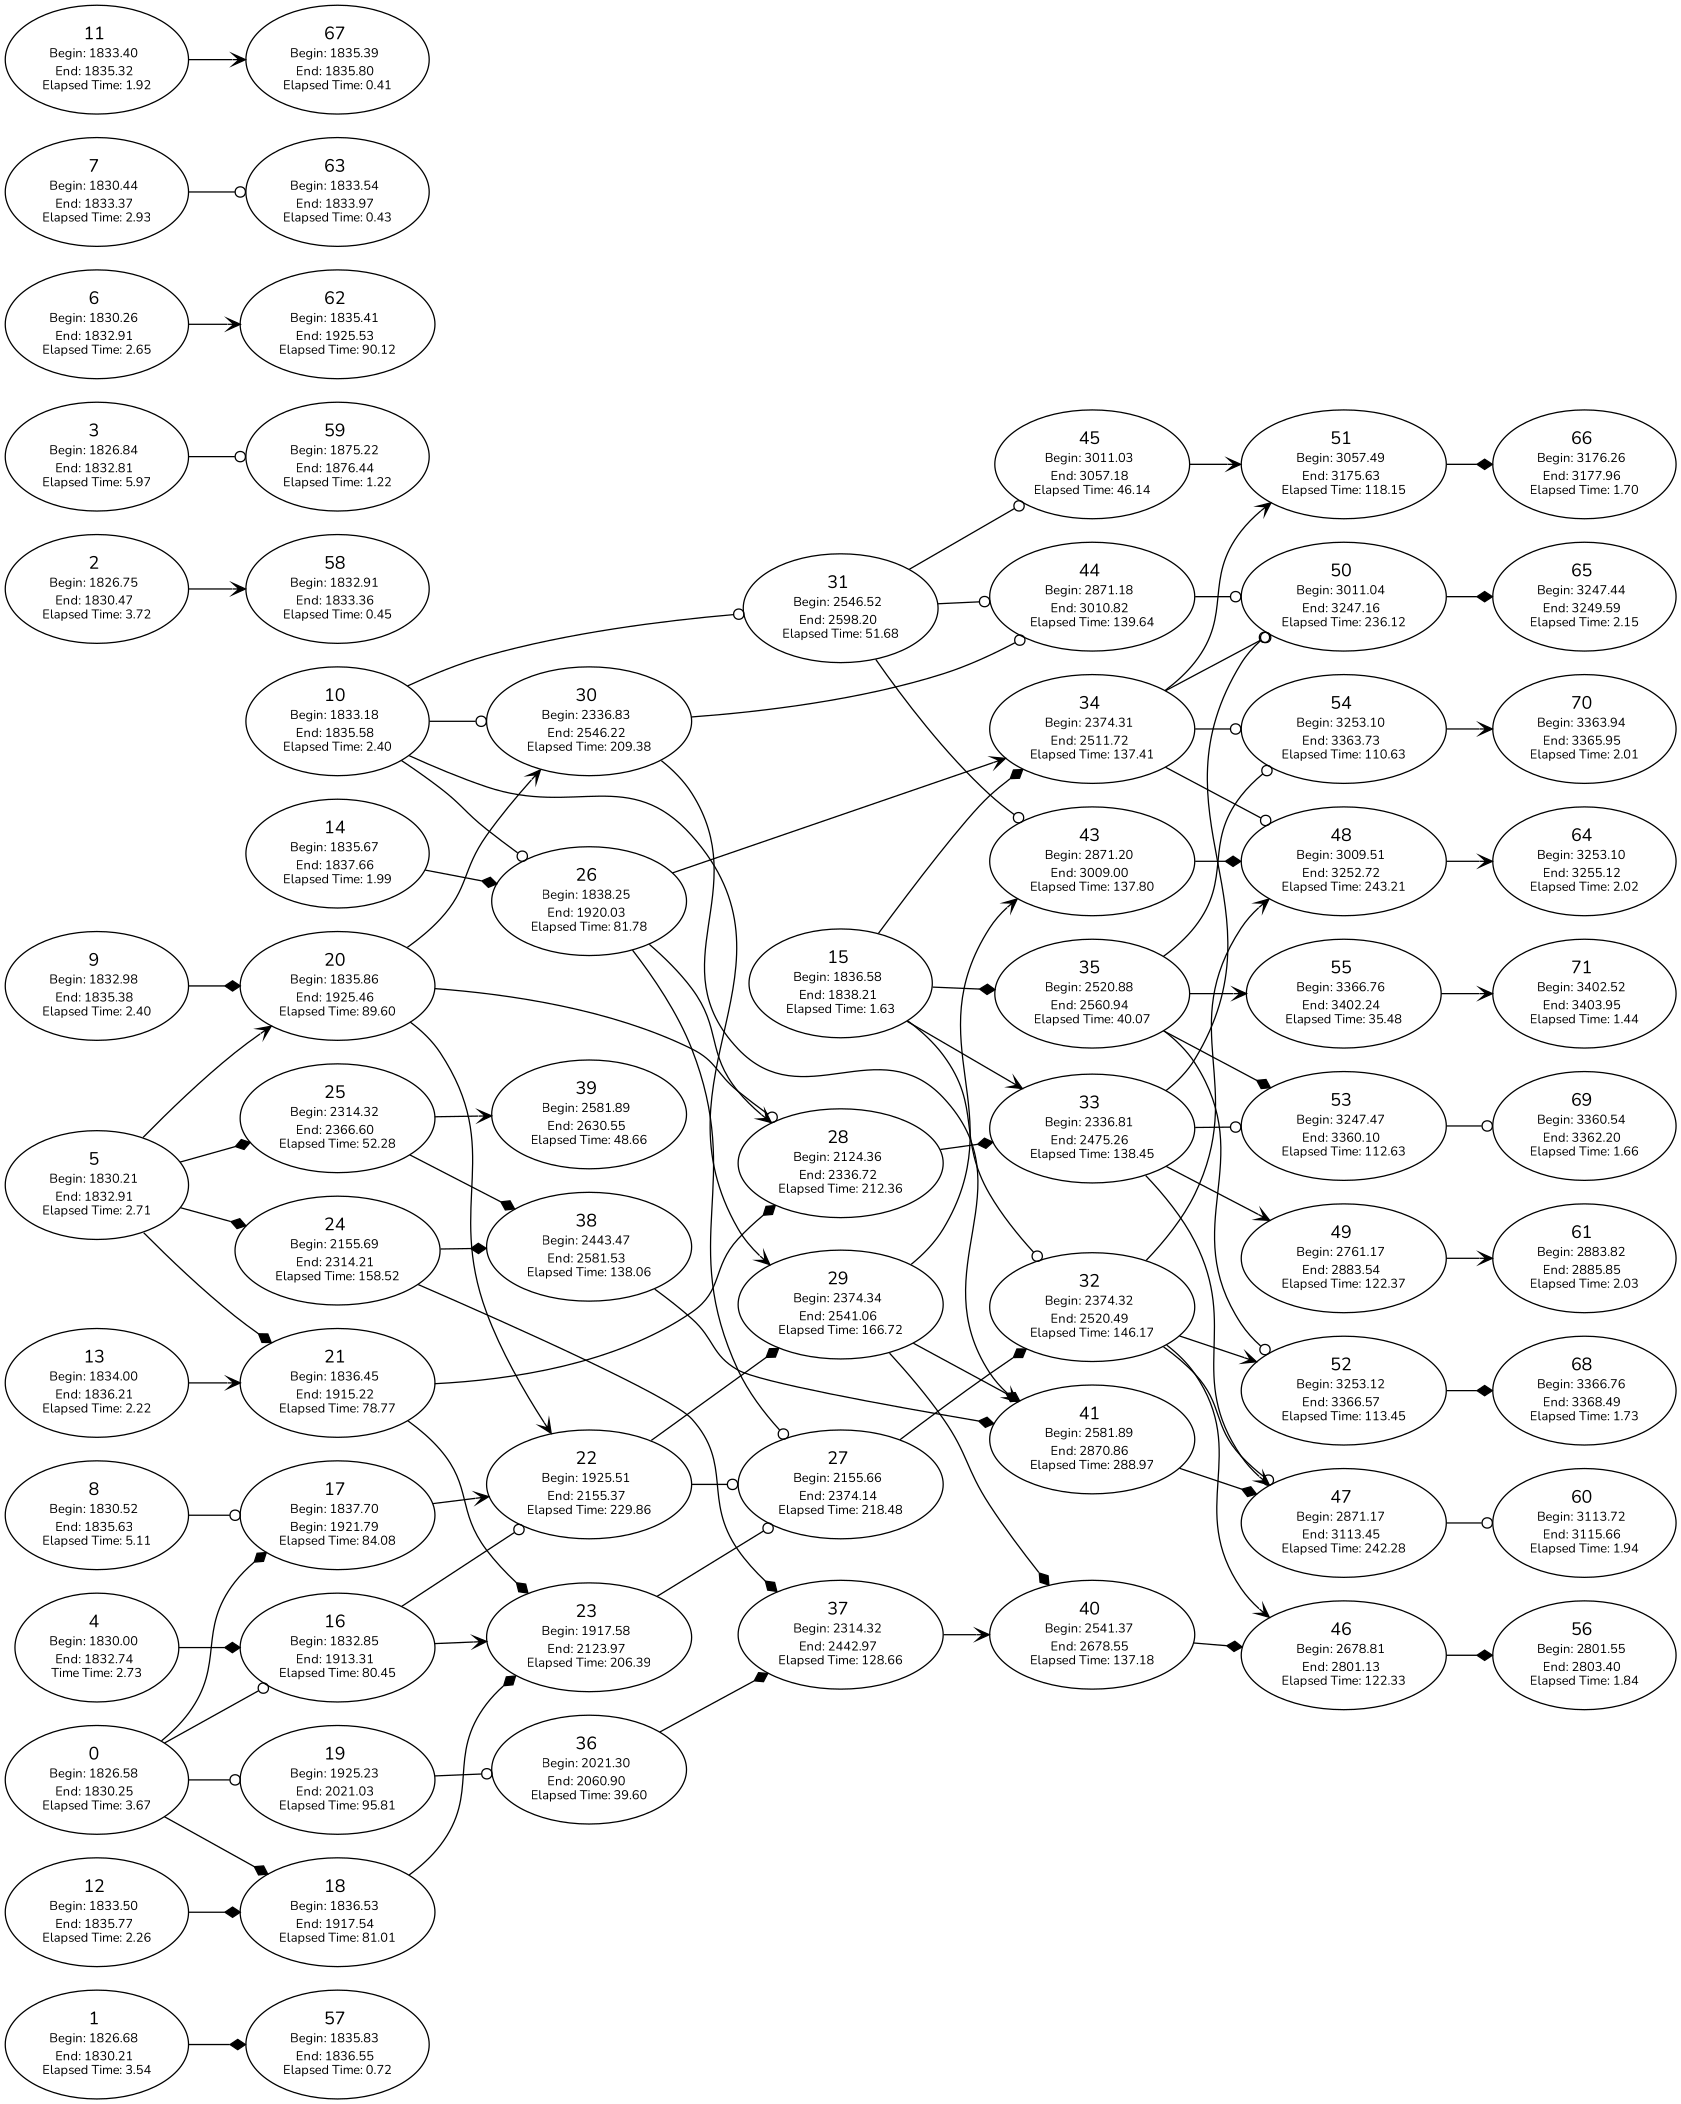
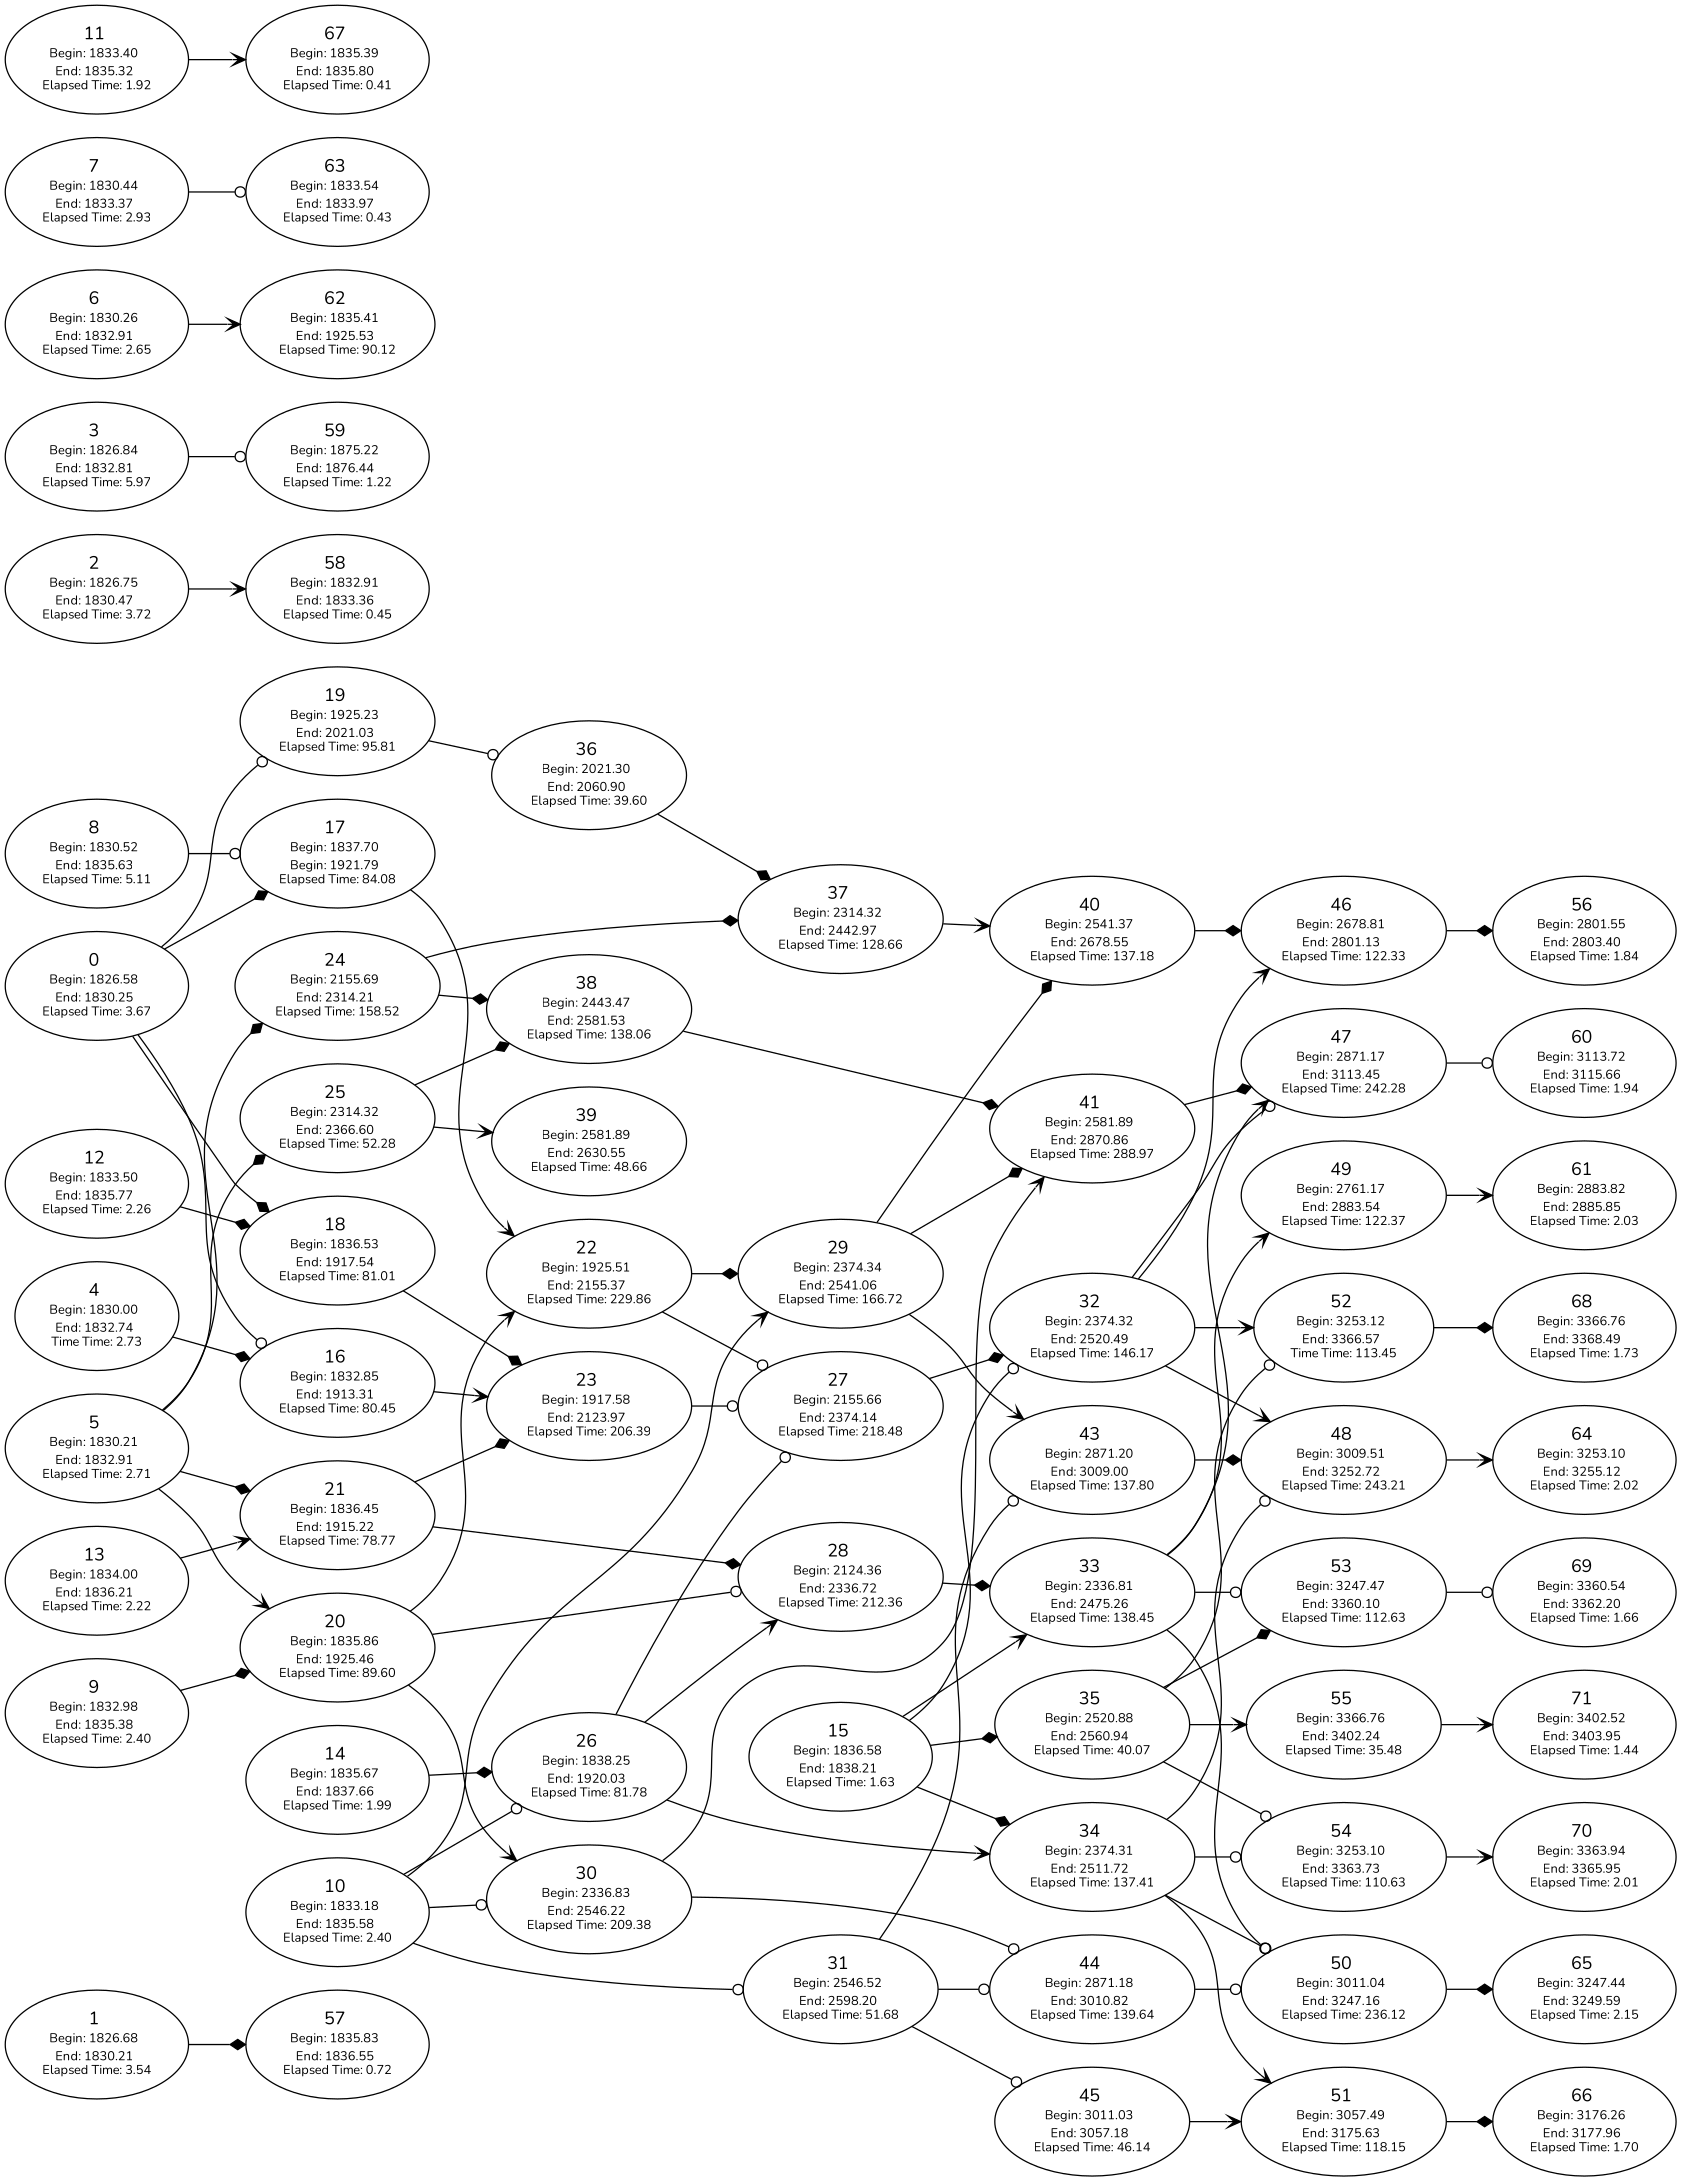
(1344, 1416) -> (1344, 1353)
(458, 1570) -> none
